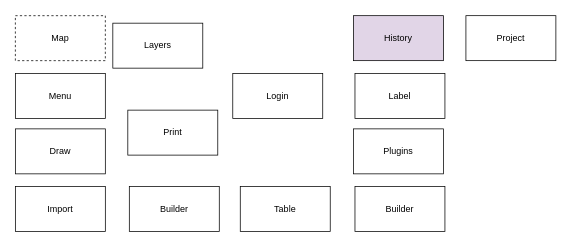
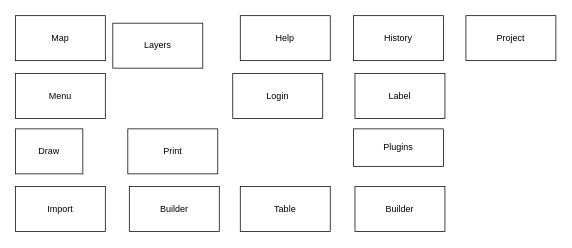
(60, 38) -> (60, 38)
none -> (285, 38)
(399, 38) -> (399, 38)
(173, 132) -> (173, 151)
(60, 151) -> (49, 151)
(399, 151) -> (399, 147)
